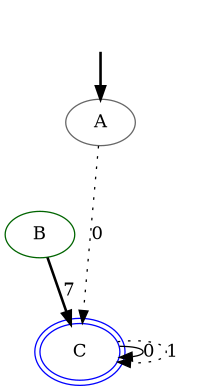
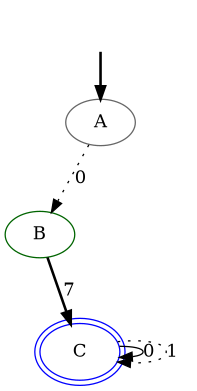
(91, 228) -> (73, 173)
